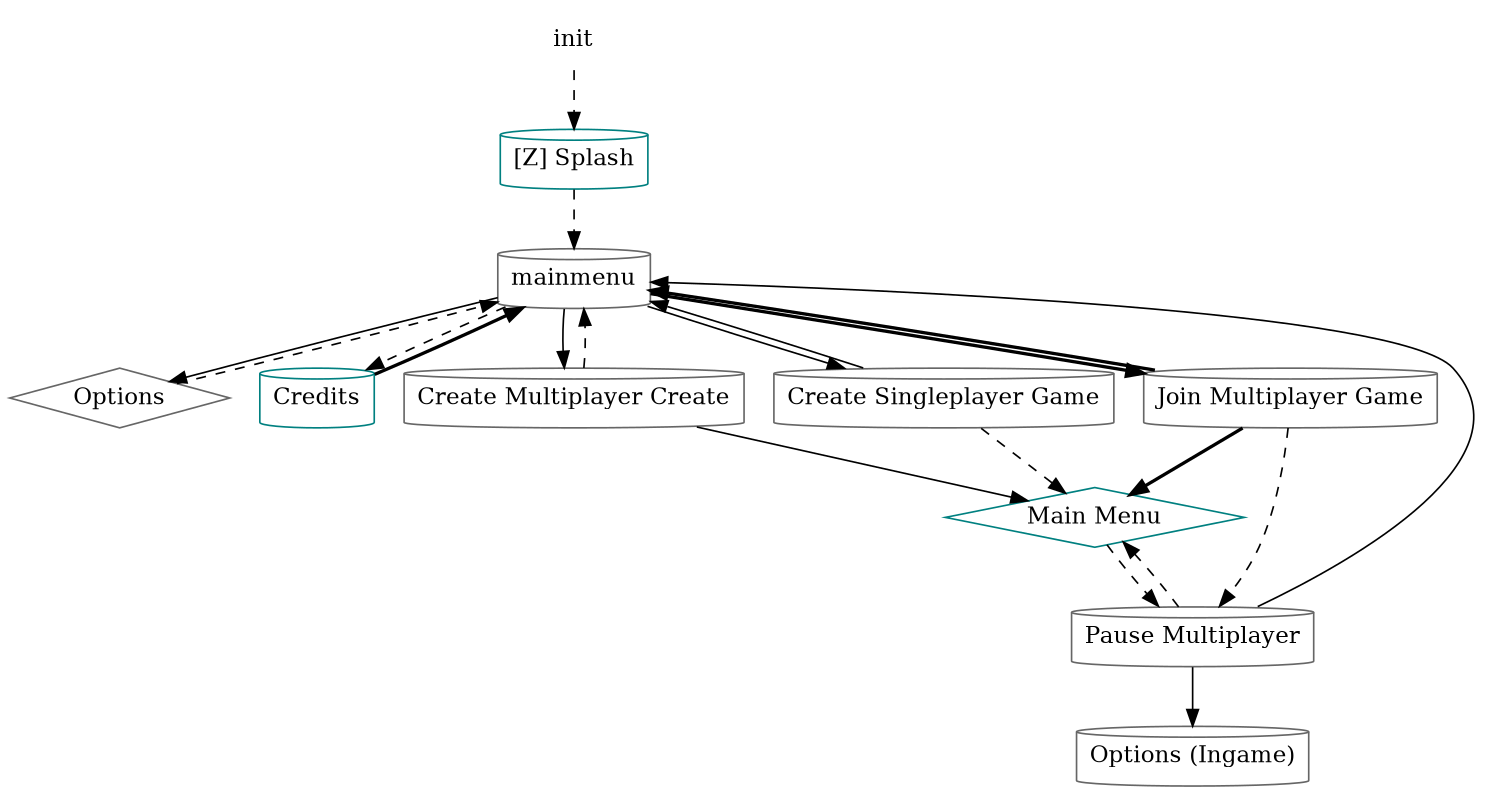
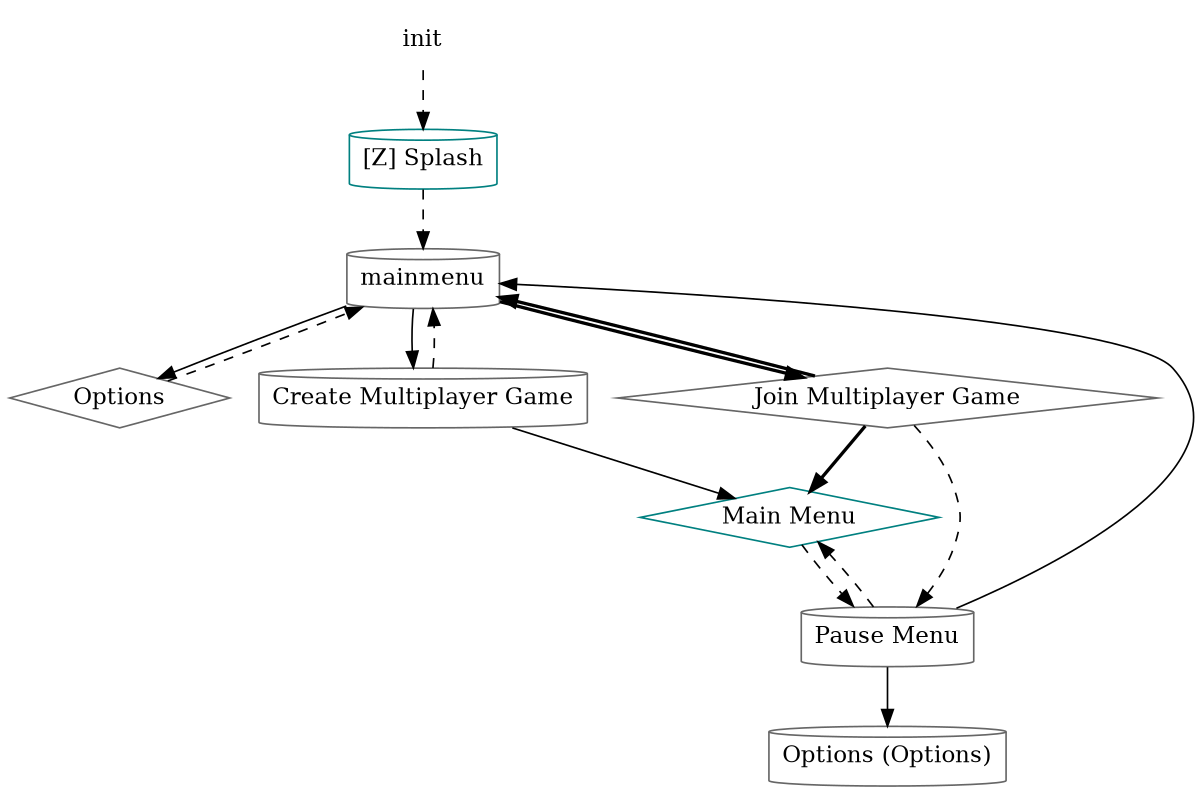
(317, 398) -> none
(574, 398) -> (423, 398)
(944, 398) -> none
(1290, 398) -> (888, 398)
(1193, 637) -> (888, 637)
(1193, 756) -> (888, 756)
